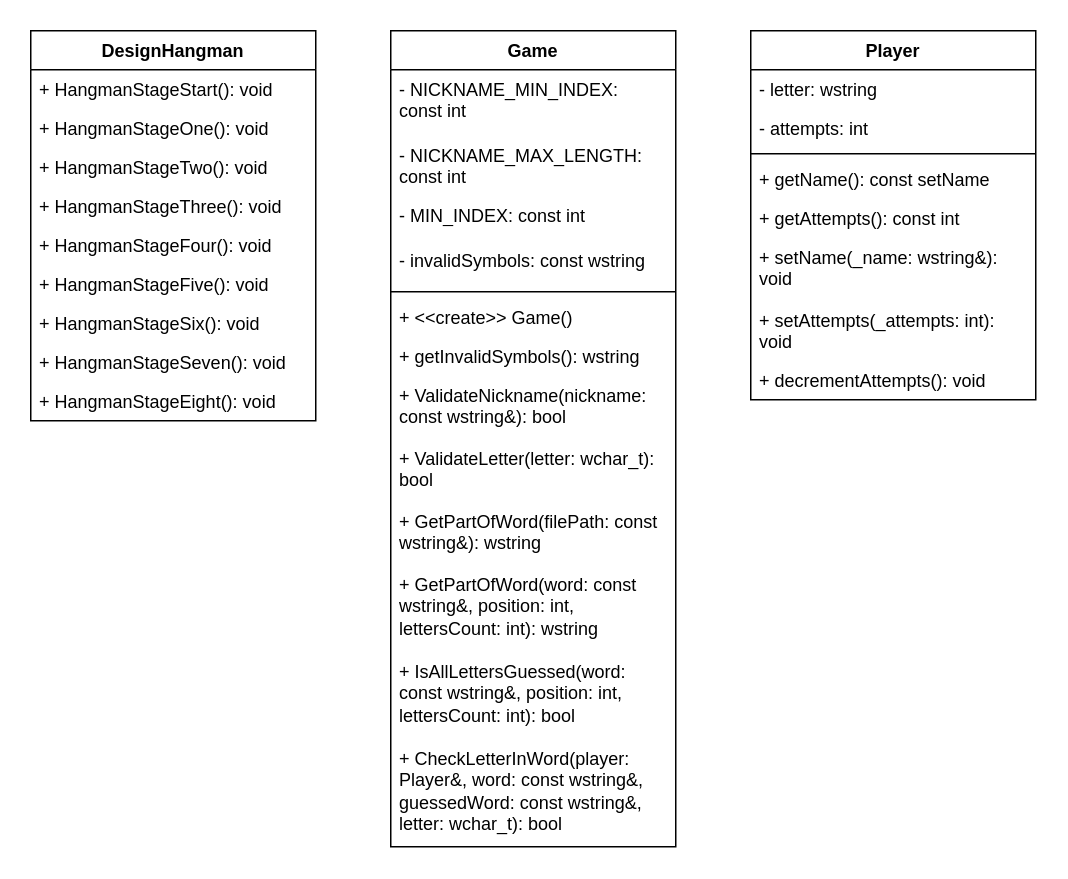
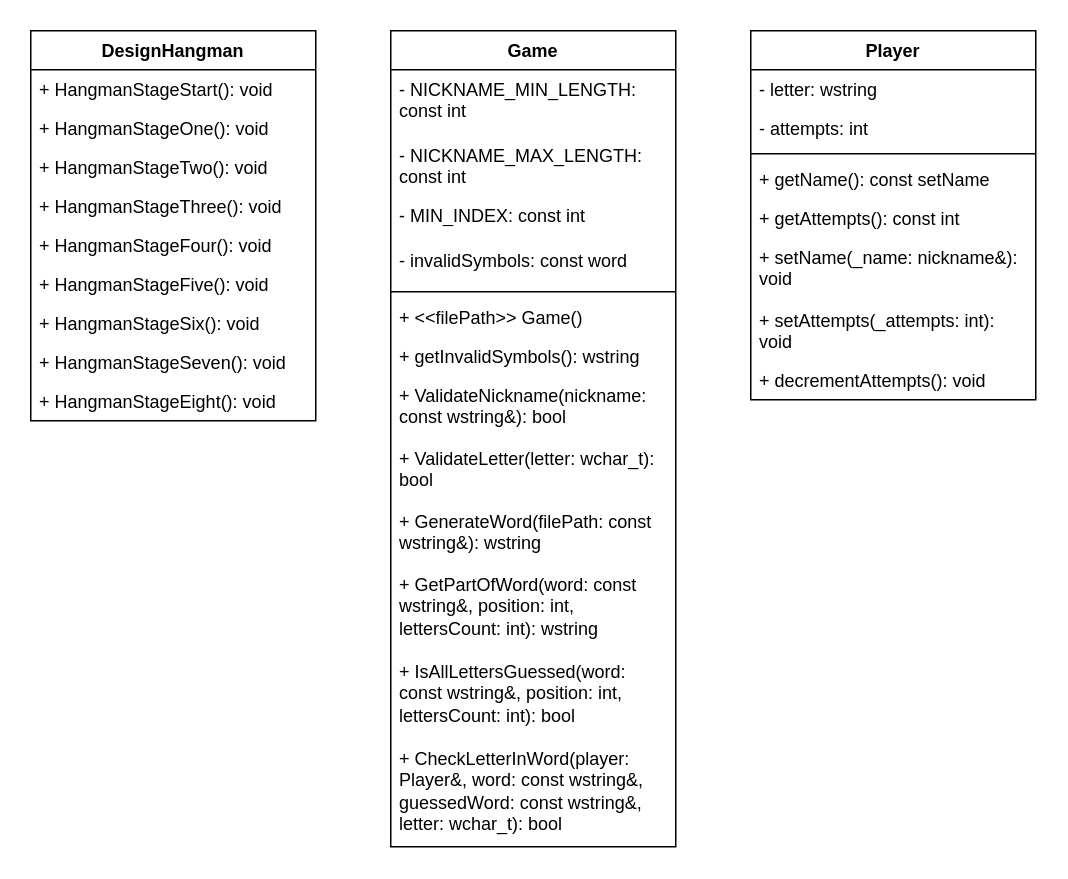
(503, 102) -> (508, 102)
(895, 270) -> (895, 270)
(535, 273) -> (524, 262)
(493, 319) -> (499, 319)
(535, 534) -> (535, 534)
